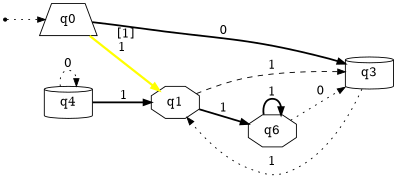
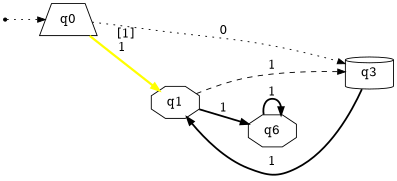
(216, 37) -> (216, 37)
(68, 102) -> none
(315, 106) -> none
(288, 172) -> (288, 172)
